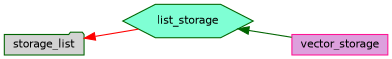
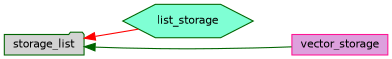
(270, 34) -> (193, 49)
